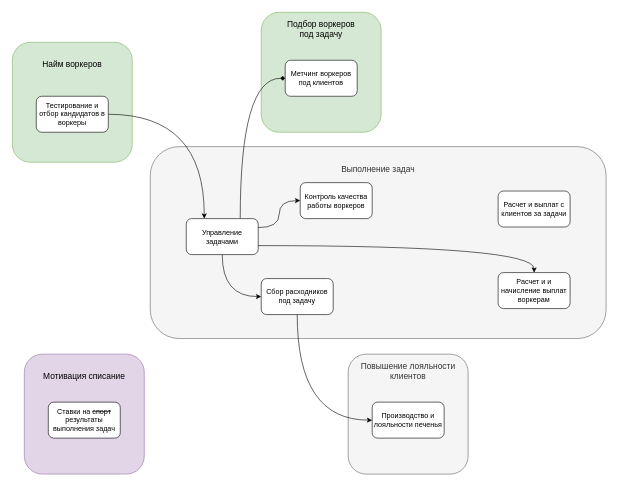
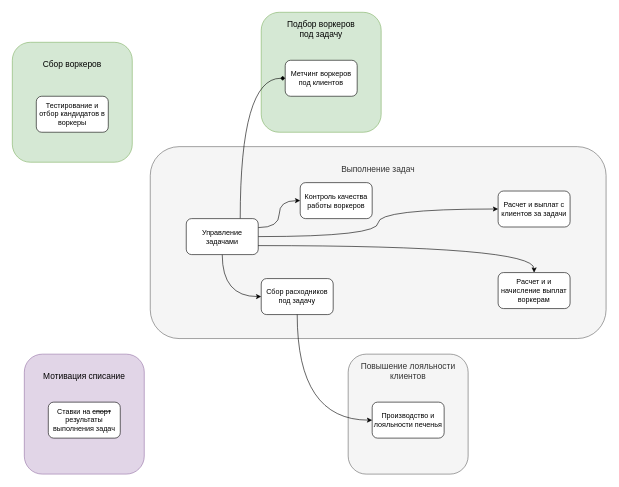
(72, 64) -> (72, 64)
(155, 123) -> none
none -> (382, 219)
